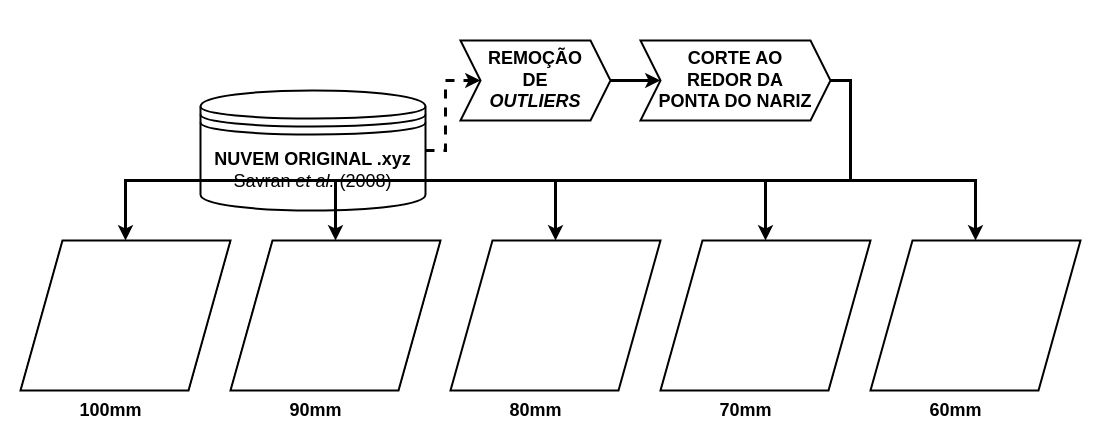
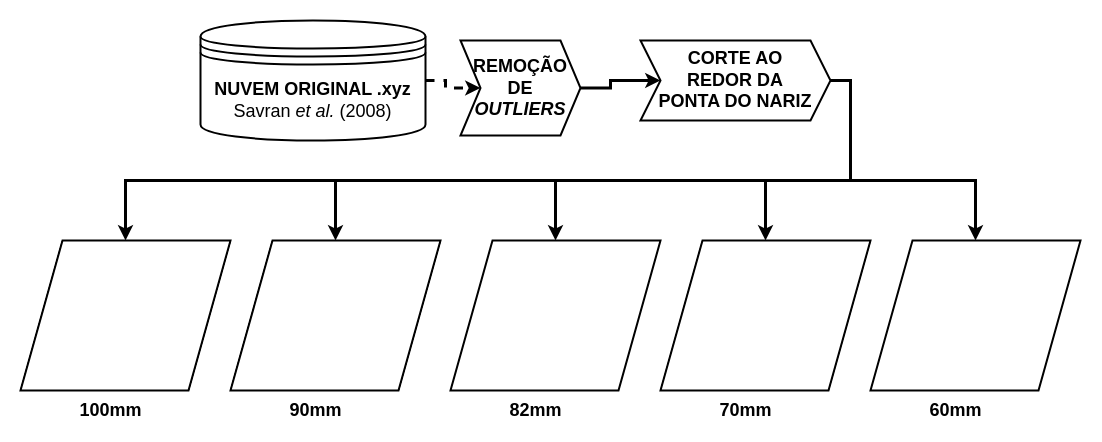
(536, 81) -> (521, 88)
(313, 151) -> (313, 81)
(536, 411) -> (536, 411)
